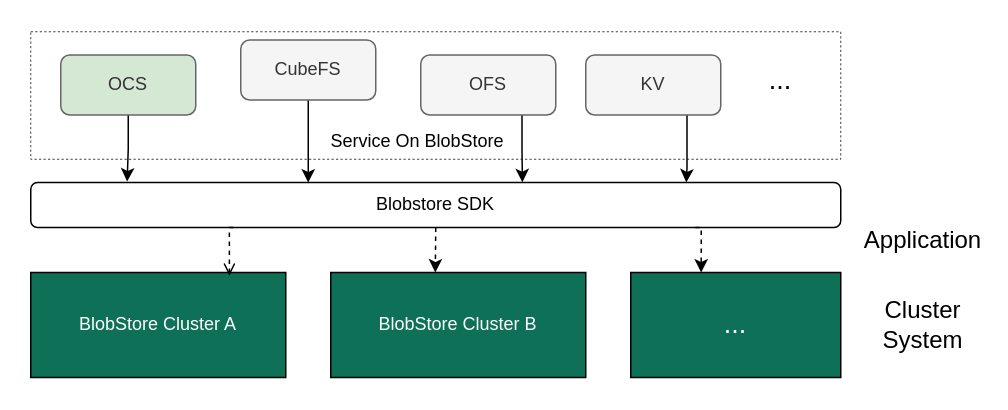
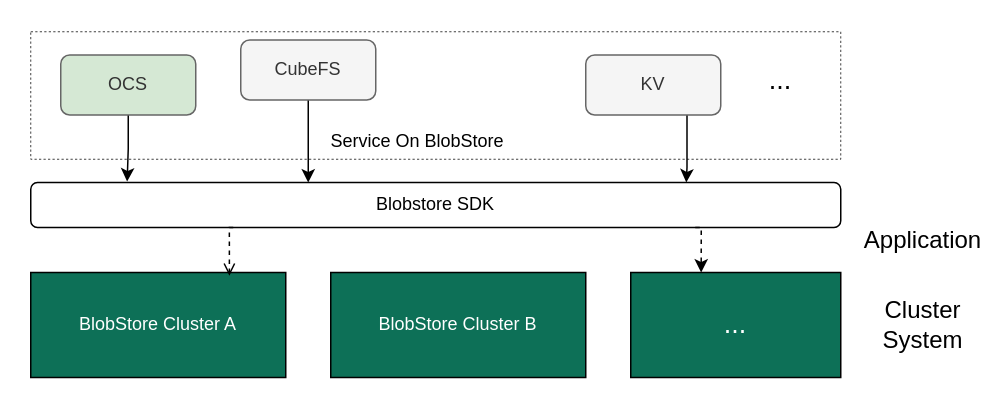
(488, 85) -> none
(522, 143) -> none
(436, 244) -> none
